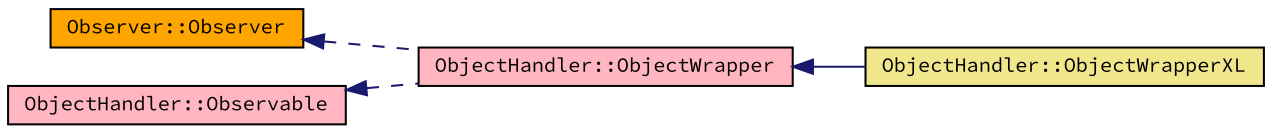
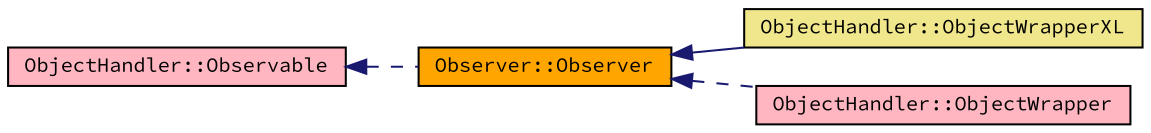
(839, 67) -> (718, 50)
(393, 86) -> (392, 67)
